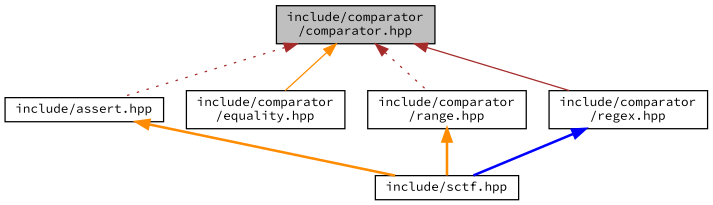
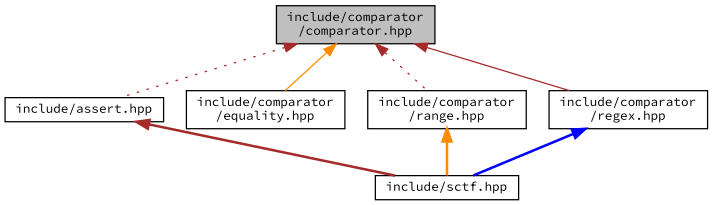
(272, 150) -> (272, 150)
